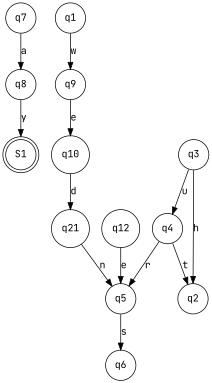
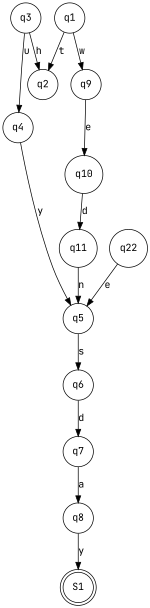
(70, 229) -> (78, 248)
(121, 229) -> (129, 248)
(179, 260) -> (58, 48)
(148, 266) -> (40, 211)
none -> (78, 415)
